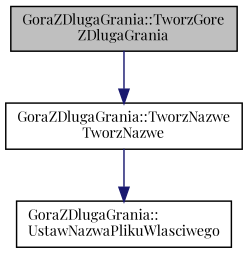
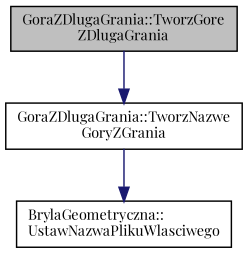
(124, 126) -> (124, 126)
(124, 224) -> (124, 224)
